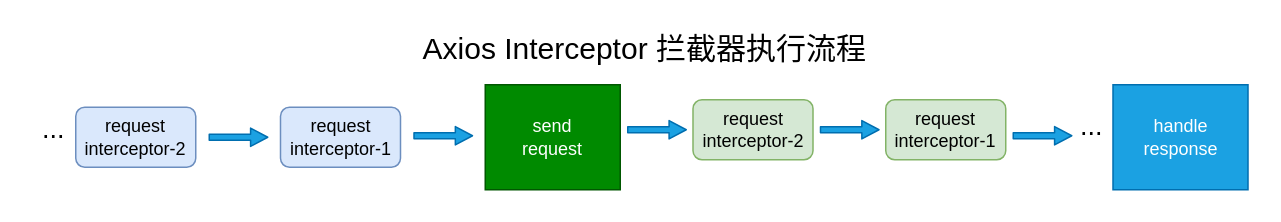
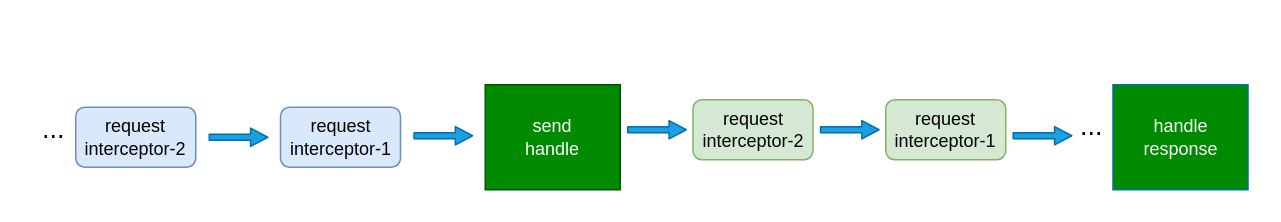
(644, 47) -> none
(553, 137) -> (553, 137)
(1181, 137) -> (1181, 137)
